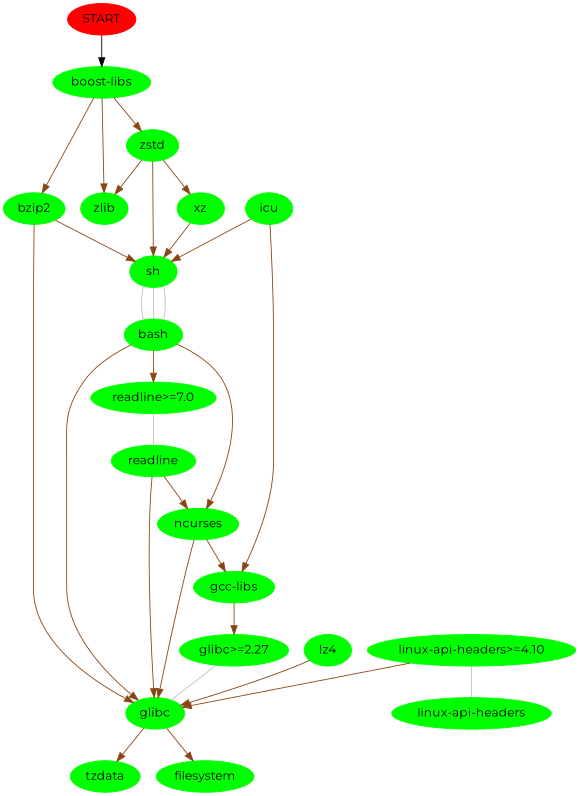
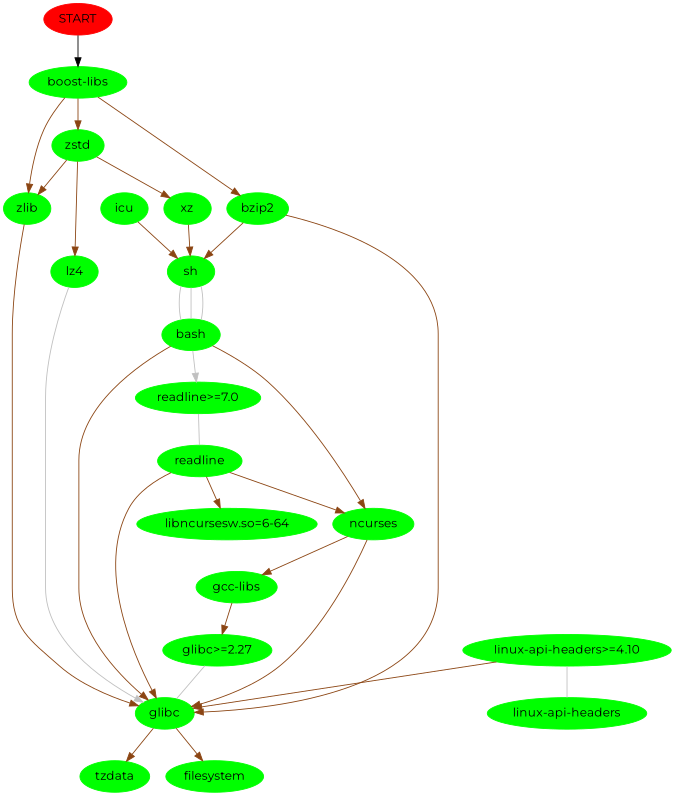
(153, 204) -> (76, 204)
(153, 362) -> (194, 362)
(274, 396) -> none
none -> (12, 494)
none -> (227, 524)
(250, 683) -> (46, 510)
